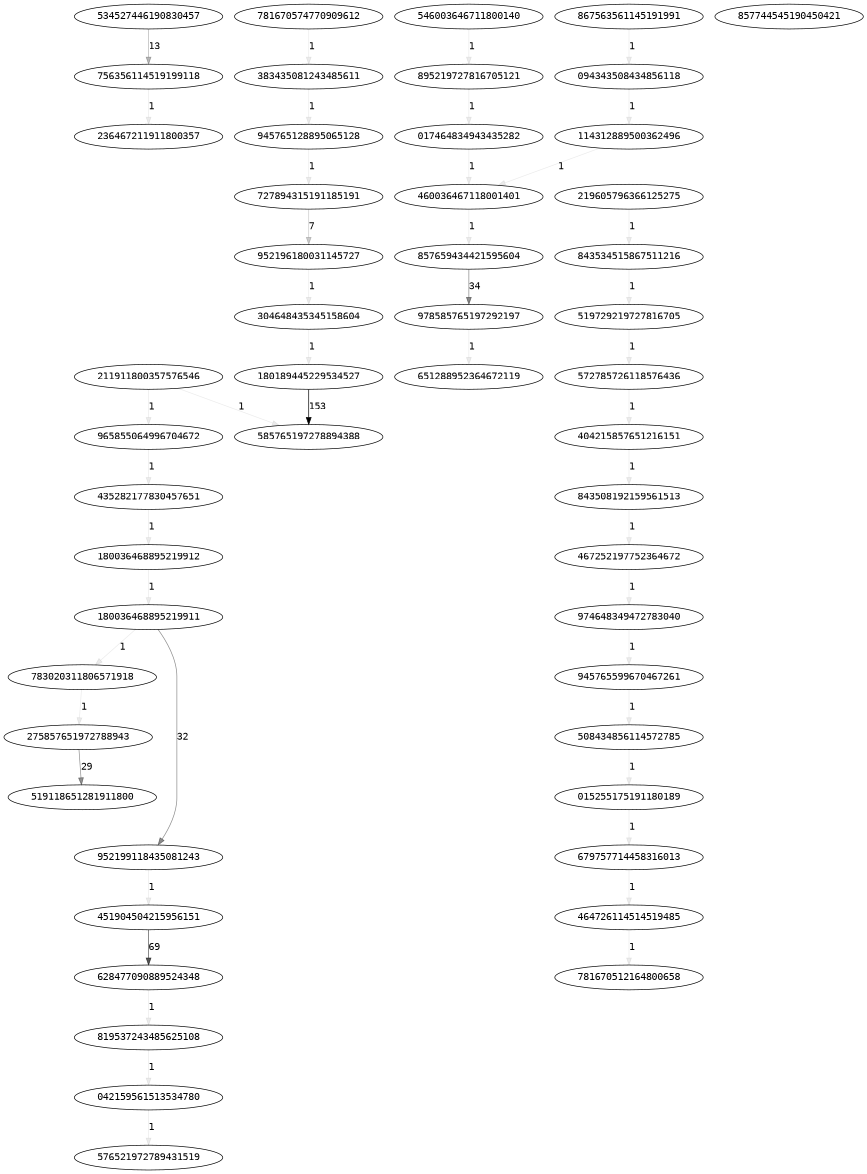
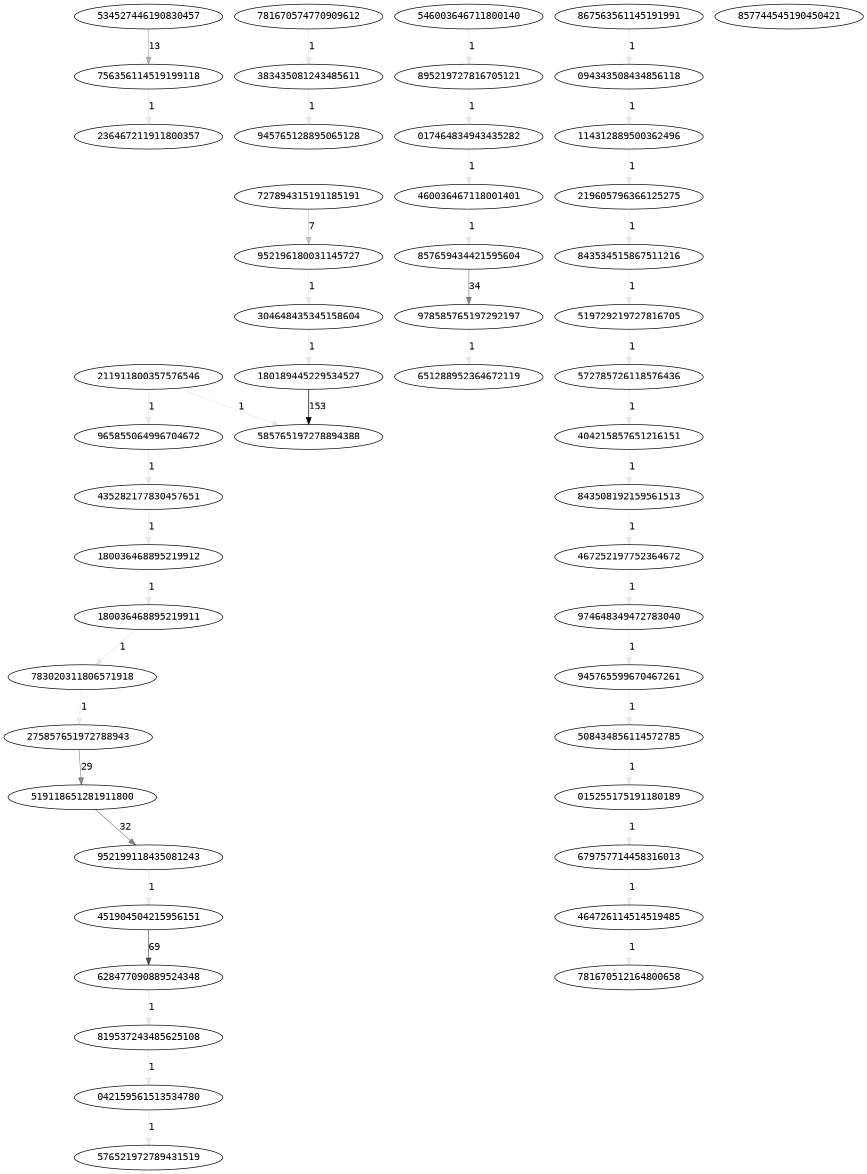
(309, 163) -> none
(552, 165) -> (629, 163)
(177, 734) -> (113, 825)
